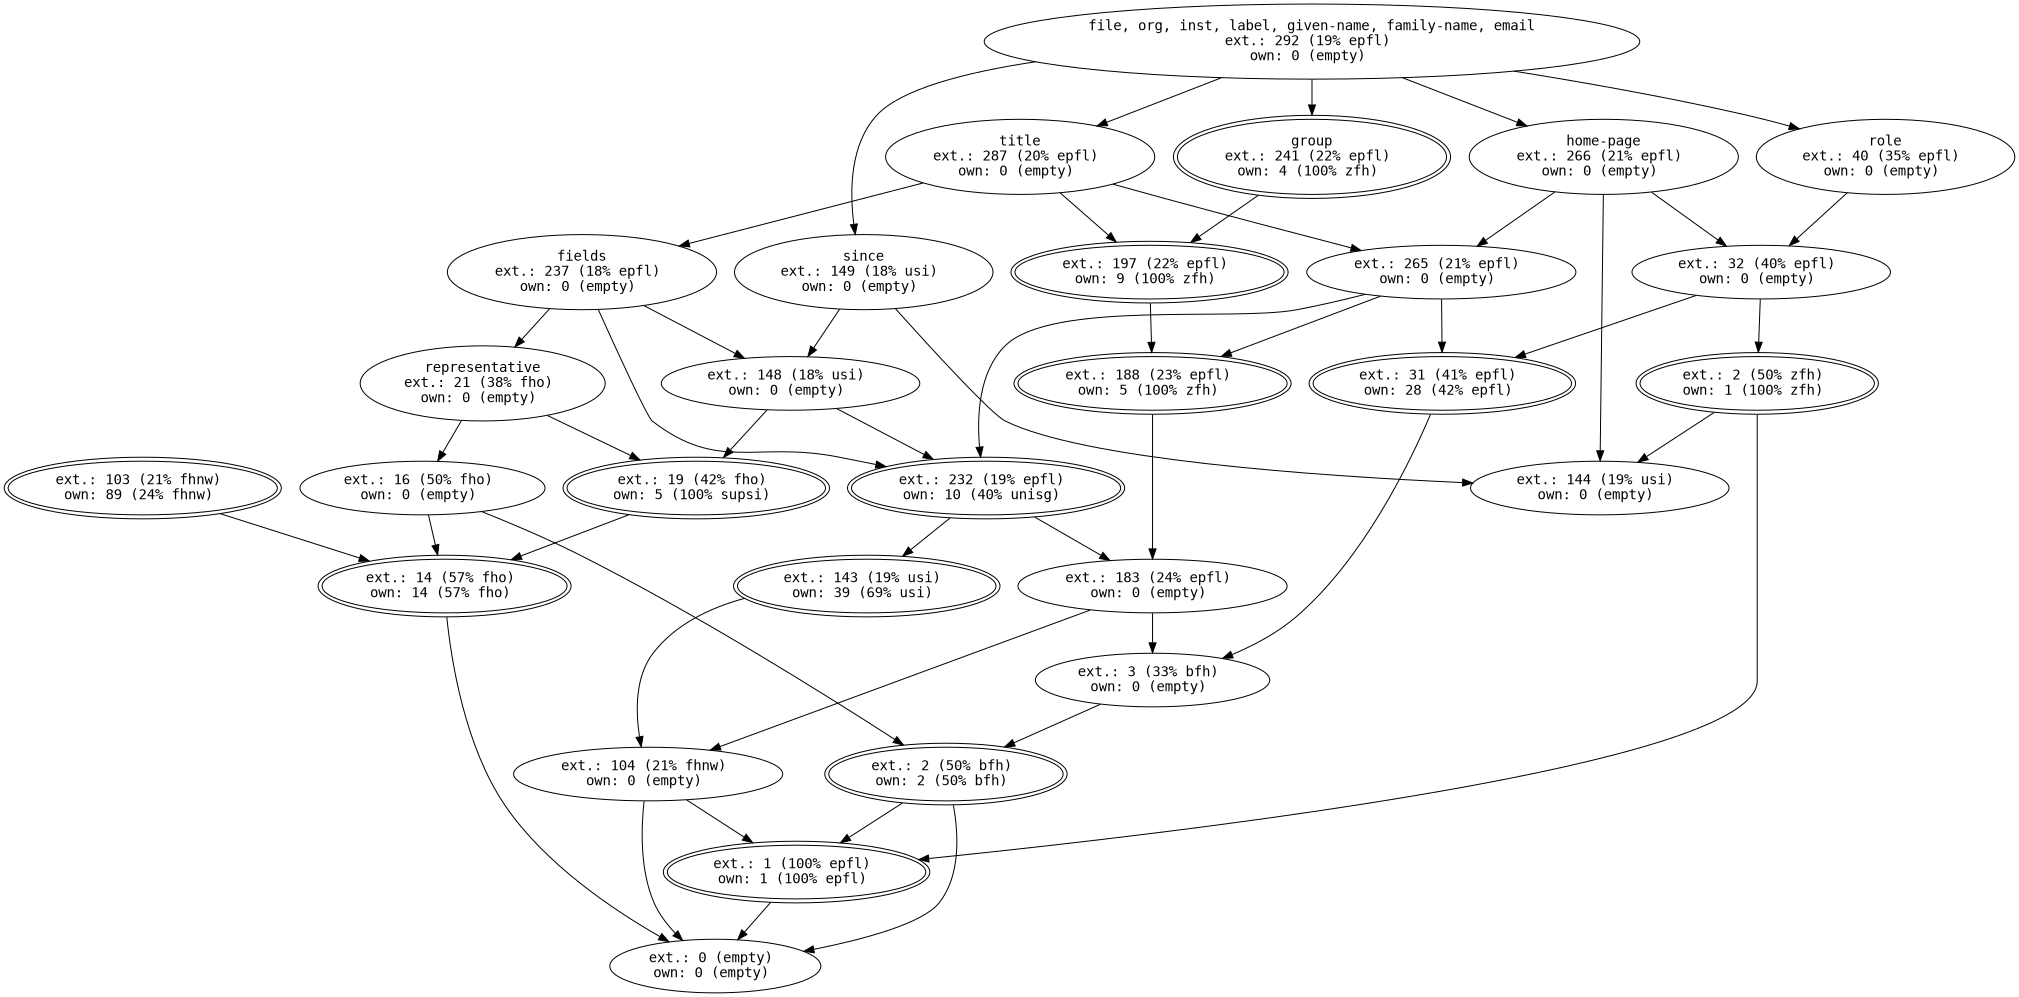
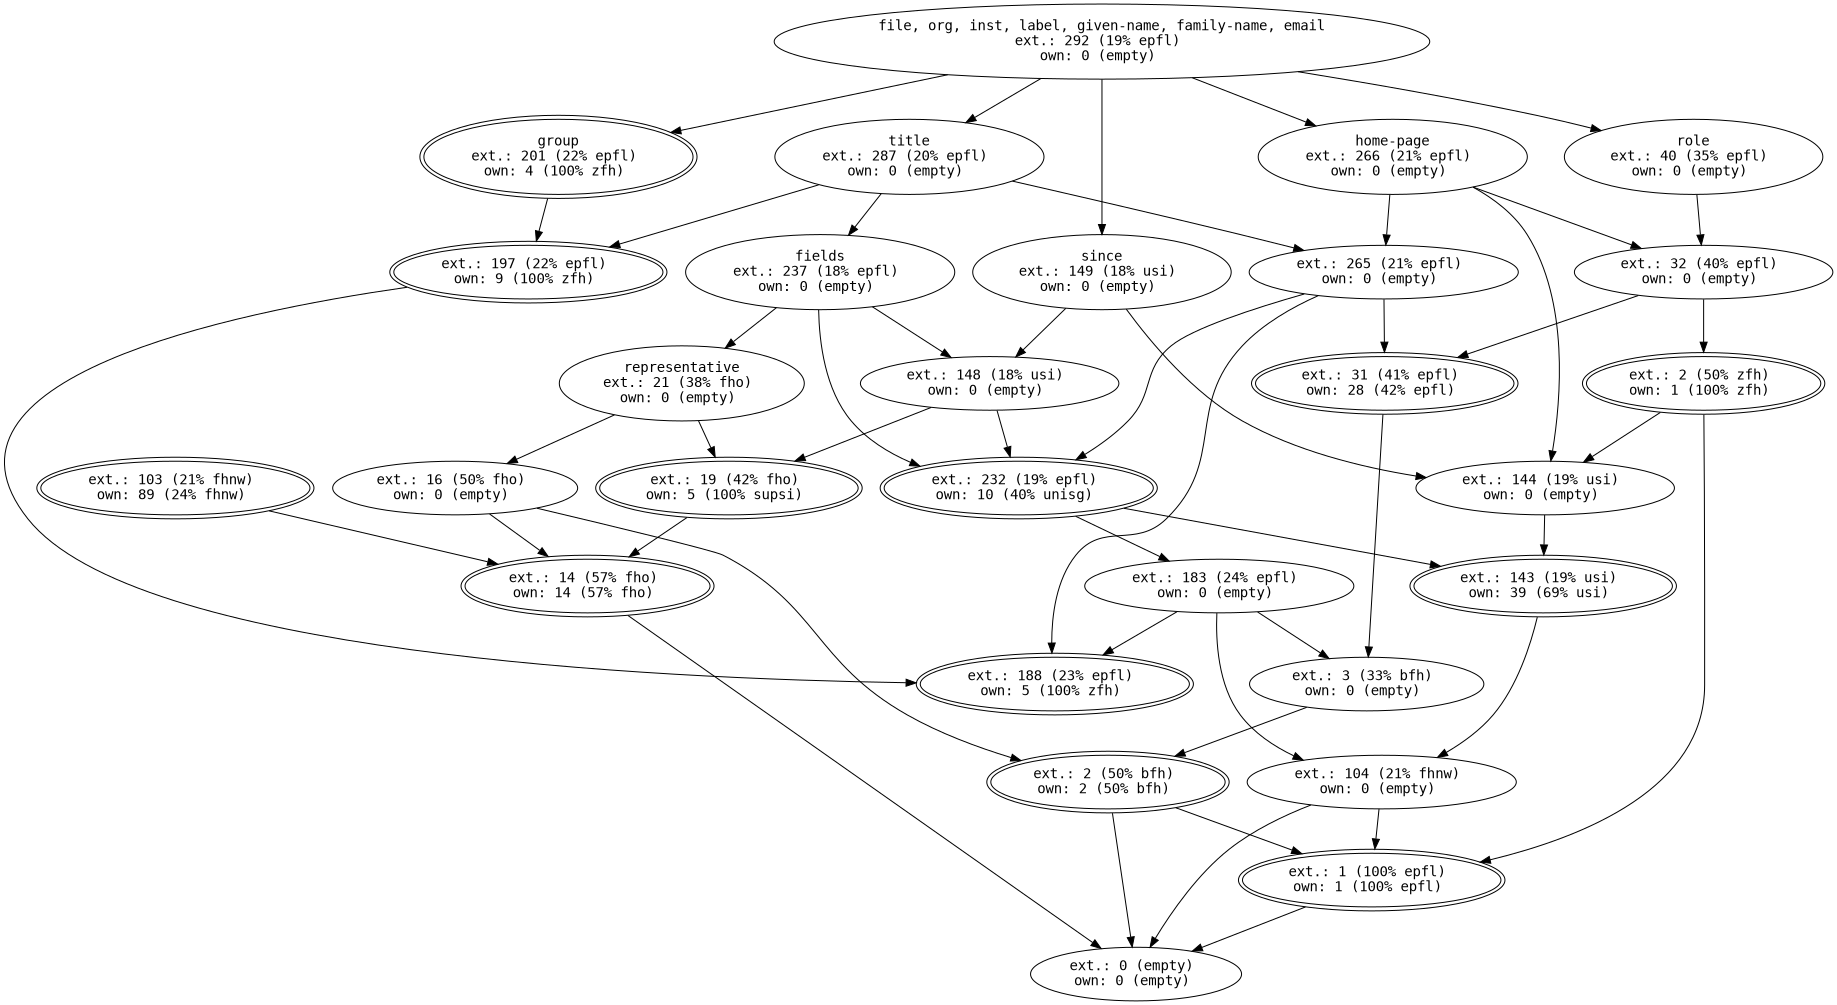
(1312, 157) -> (558, 157)
(1153, 482) -> (1144, 631)
none -> (1544, 530)
